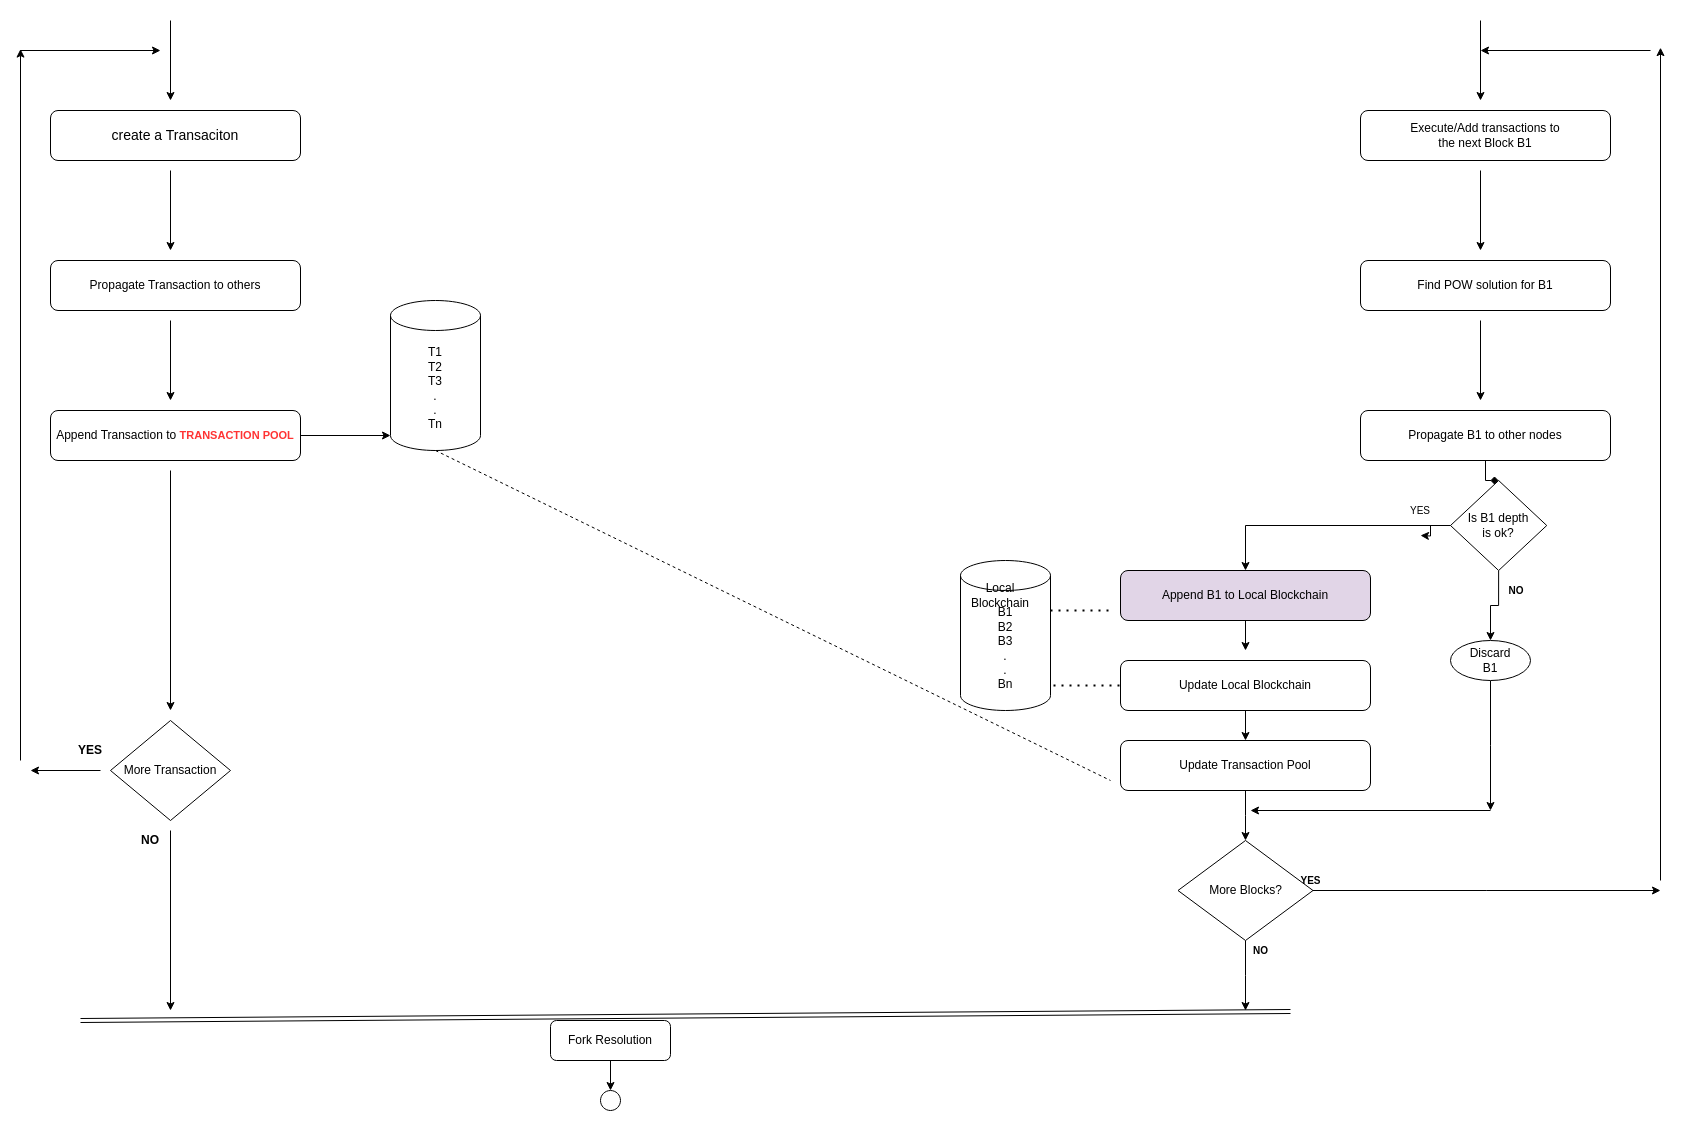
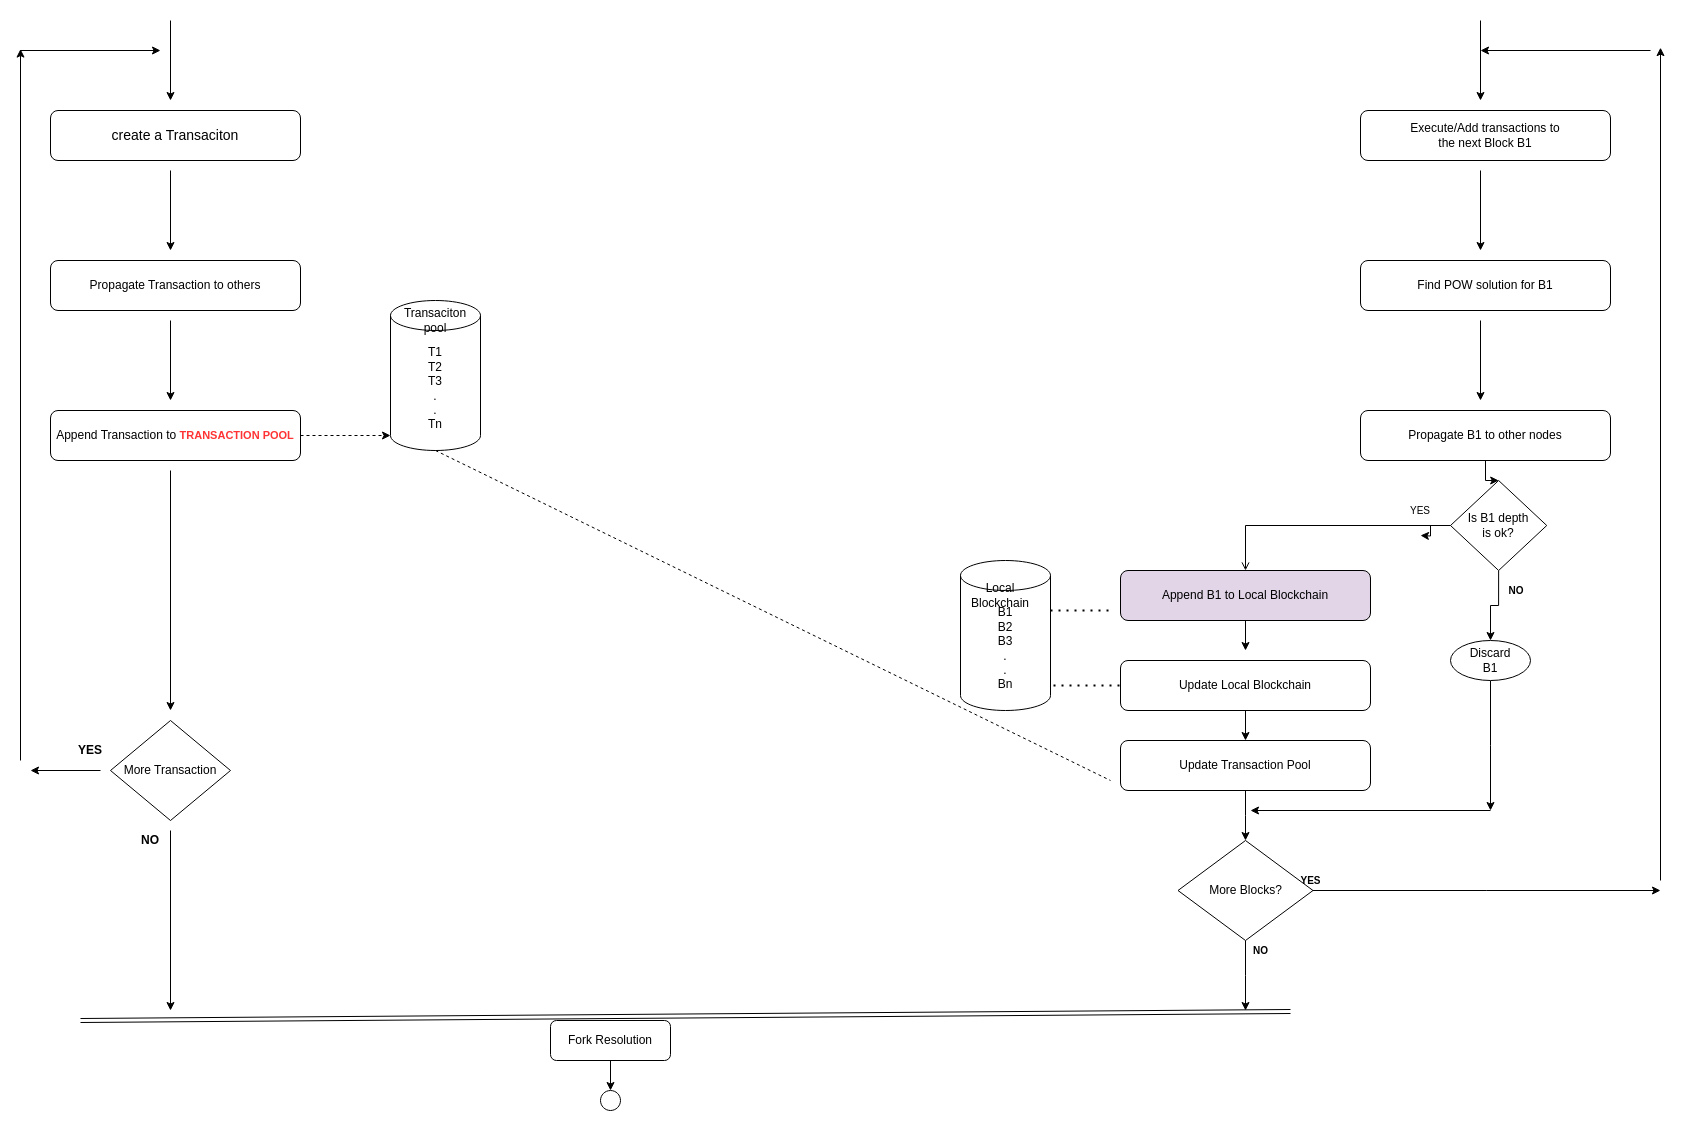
none -> (436, 321)
(343, 436) -> (343, 436)
(1490, 481) -> (1490, 481)
(1246, 562) -> (1246, 563)
